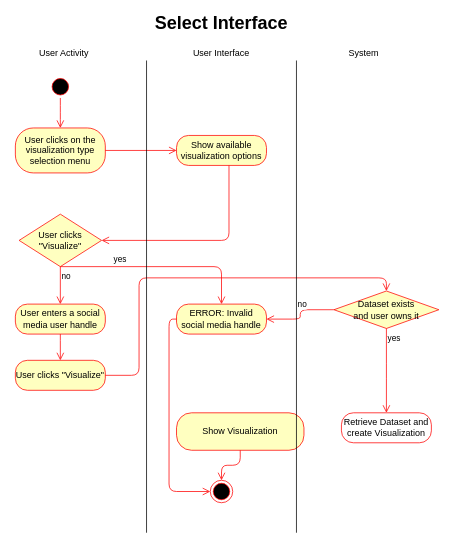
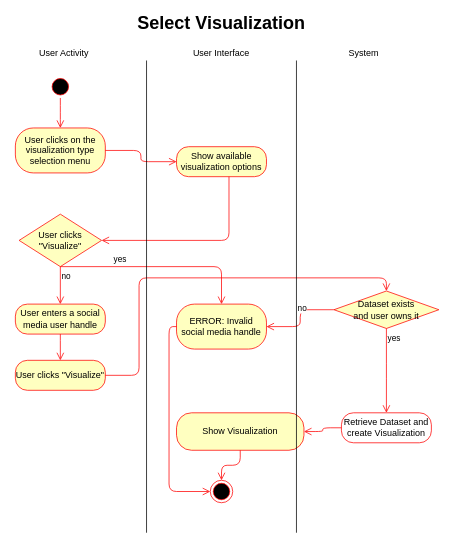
(222, 23) -> (222, 23)
(222, 150) -> (222, 162)
(222, 319) -> (222, 327)
none -> (323, 429)
